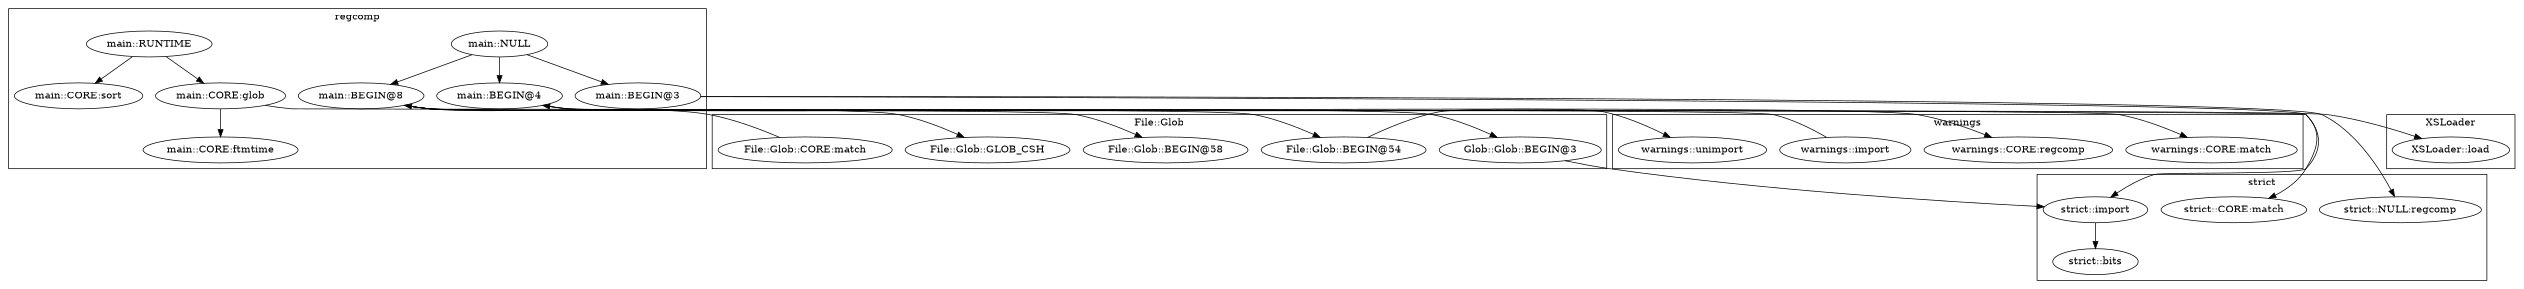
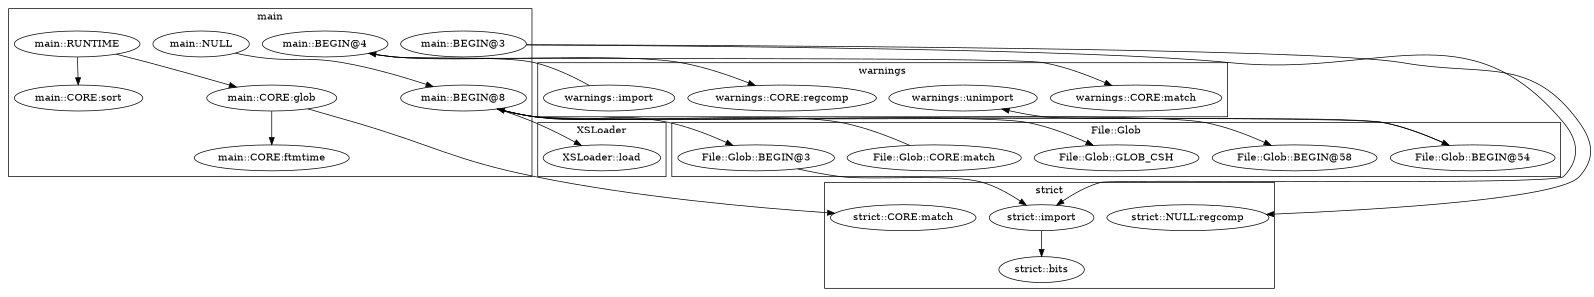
(358, 17) -> (270, 17)
(500, 66) -> none
(564, 68) -> none
(1520, 150) -> (756, 158)
